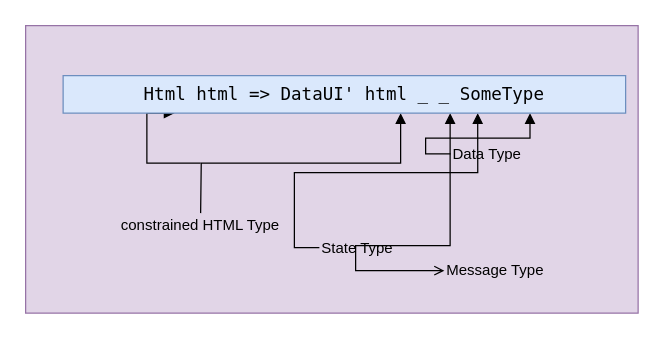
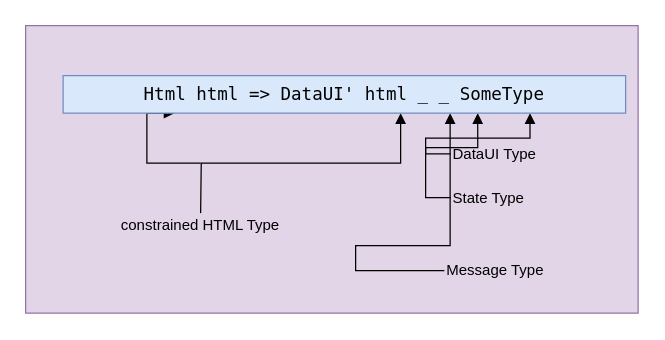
(491, 154) -> (499, 154)
(376, 248) -> (507, 198)
(438, 271) -> (438, 271)
